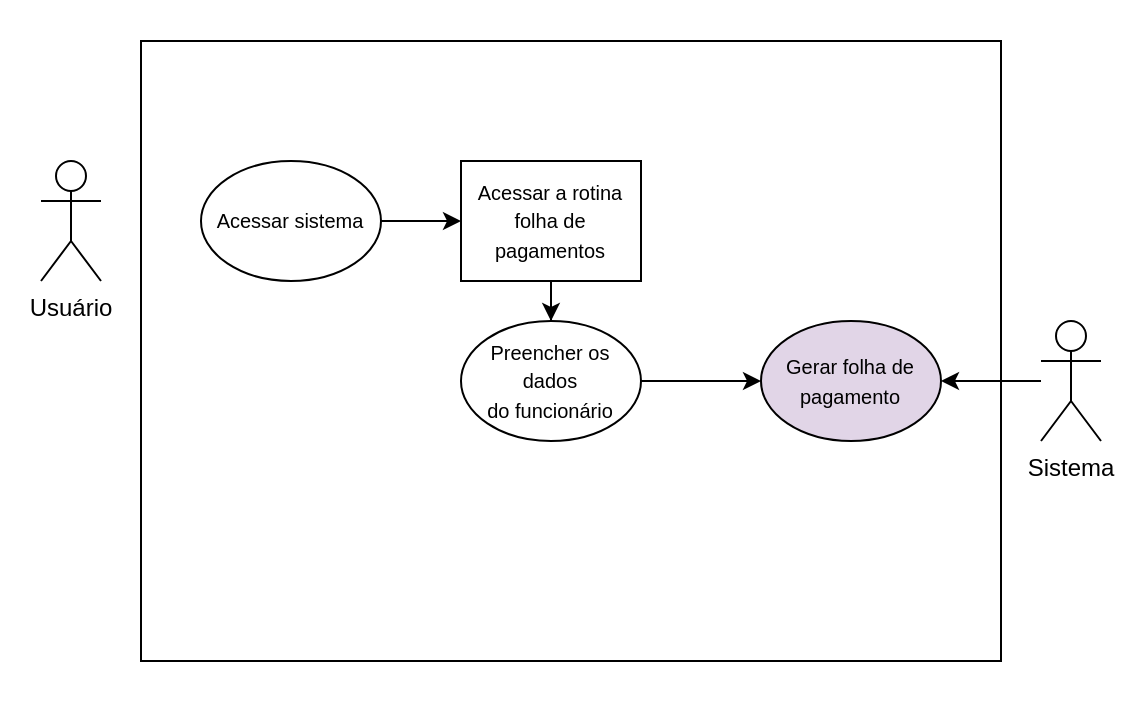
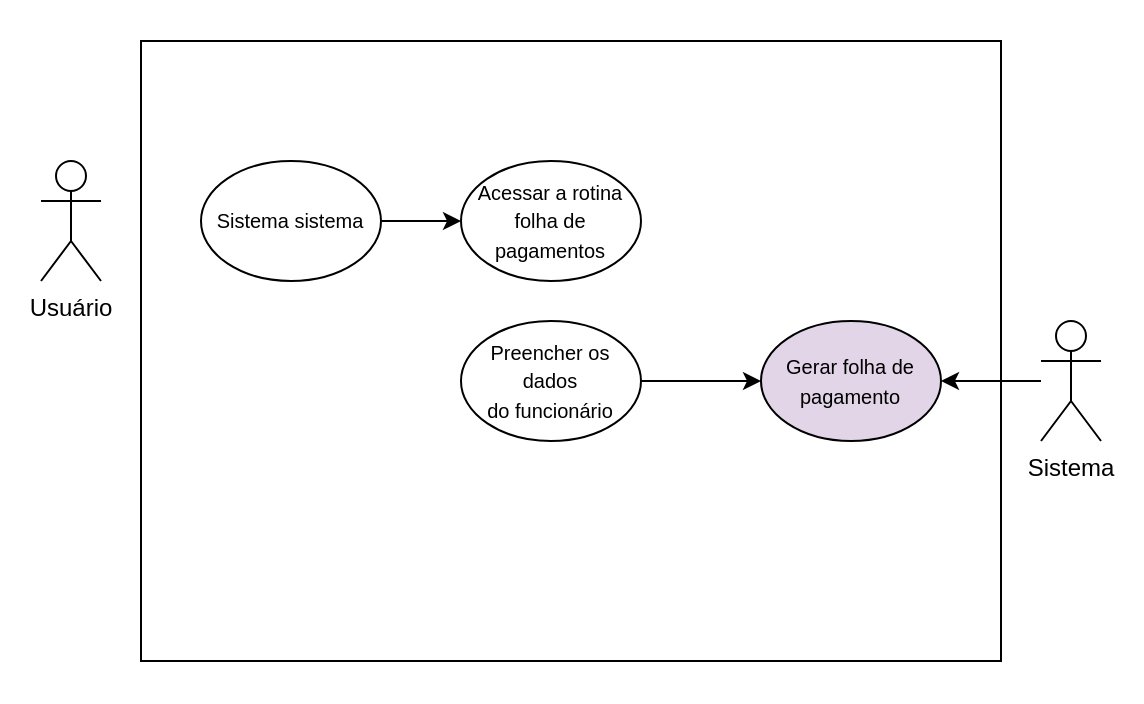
(291, 221) -> (291, 221)
(551, 221) -> (551, 221)
(551, 308) -> none
